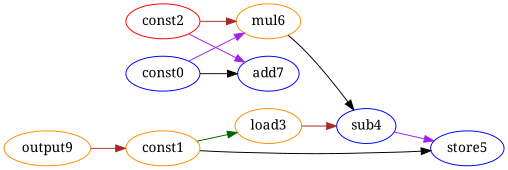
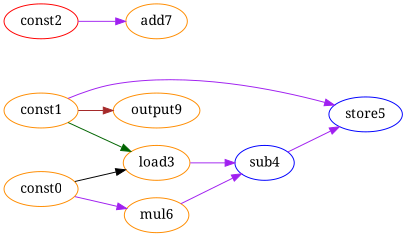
(213, 21) -> none
(320, 67) -> (207, 191)
(163, 74) -> (41, 189)
(214, 74) -> (95, 177)
(268, 74) -> (157, 21)
(314, 126) -> (208, 163)
(103, 148) -> (91, 111)
(311, 154) -> (196, 81)
